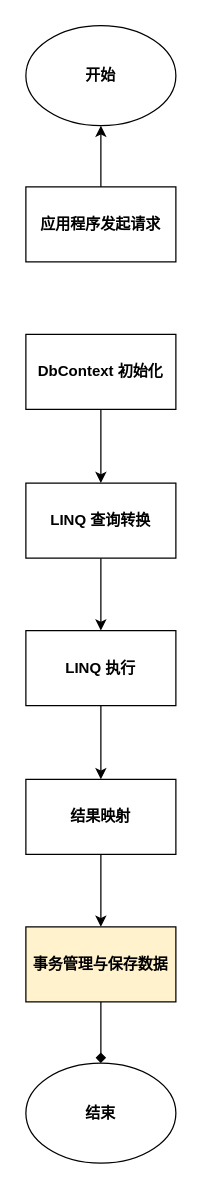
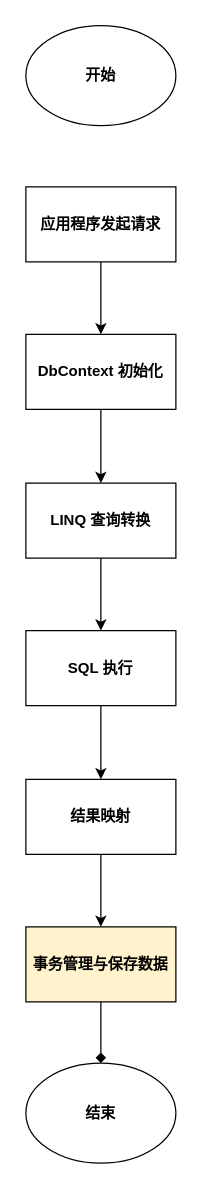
(101, 161) -> (101, 294)
(101, 668) -> (101, 668)
